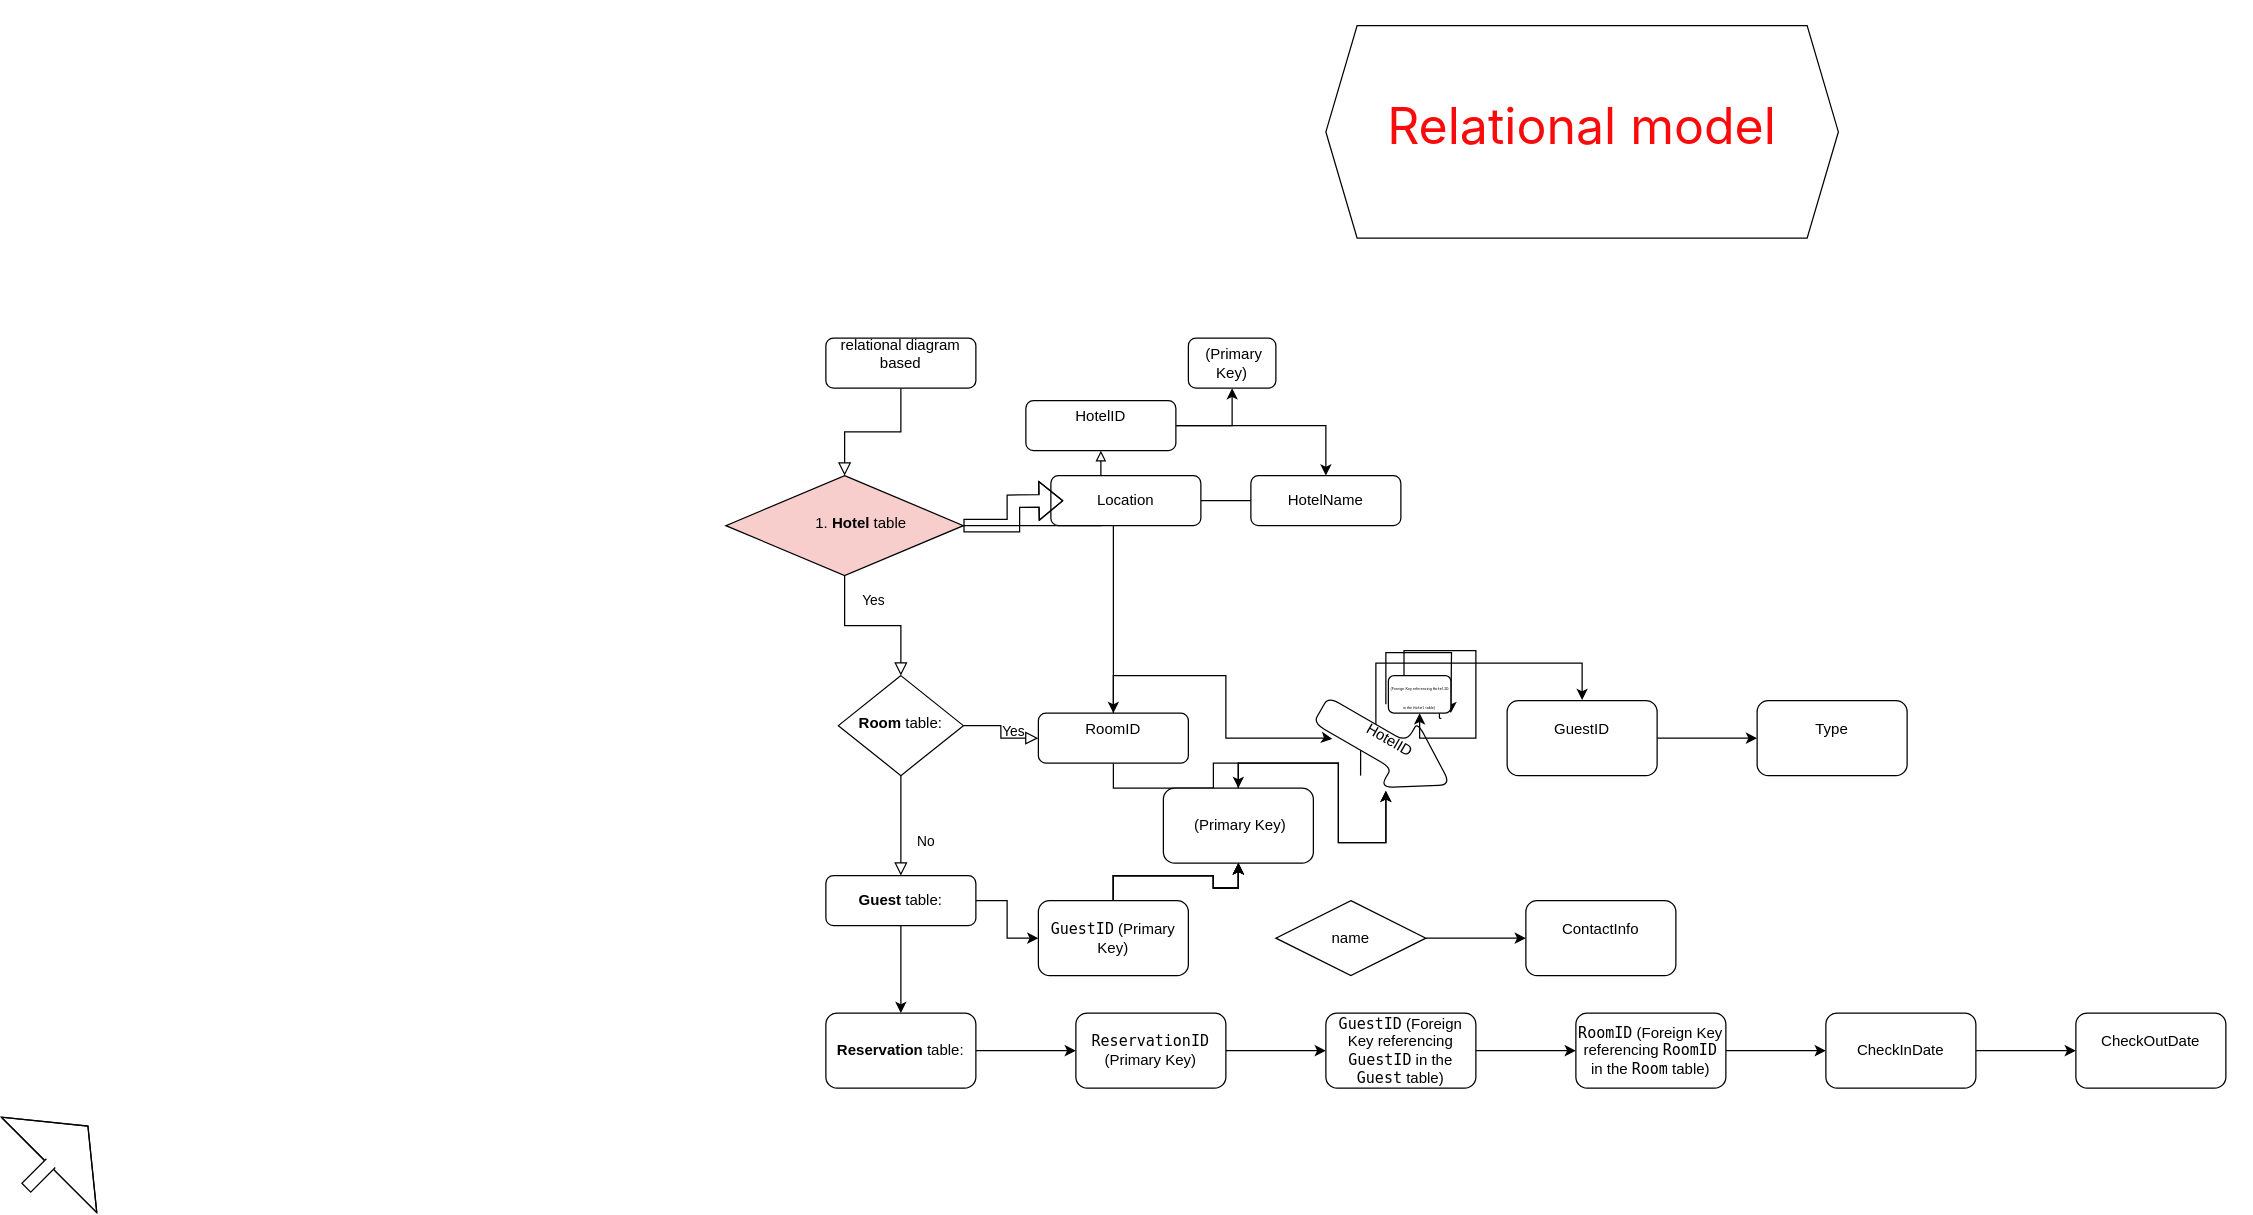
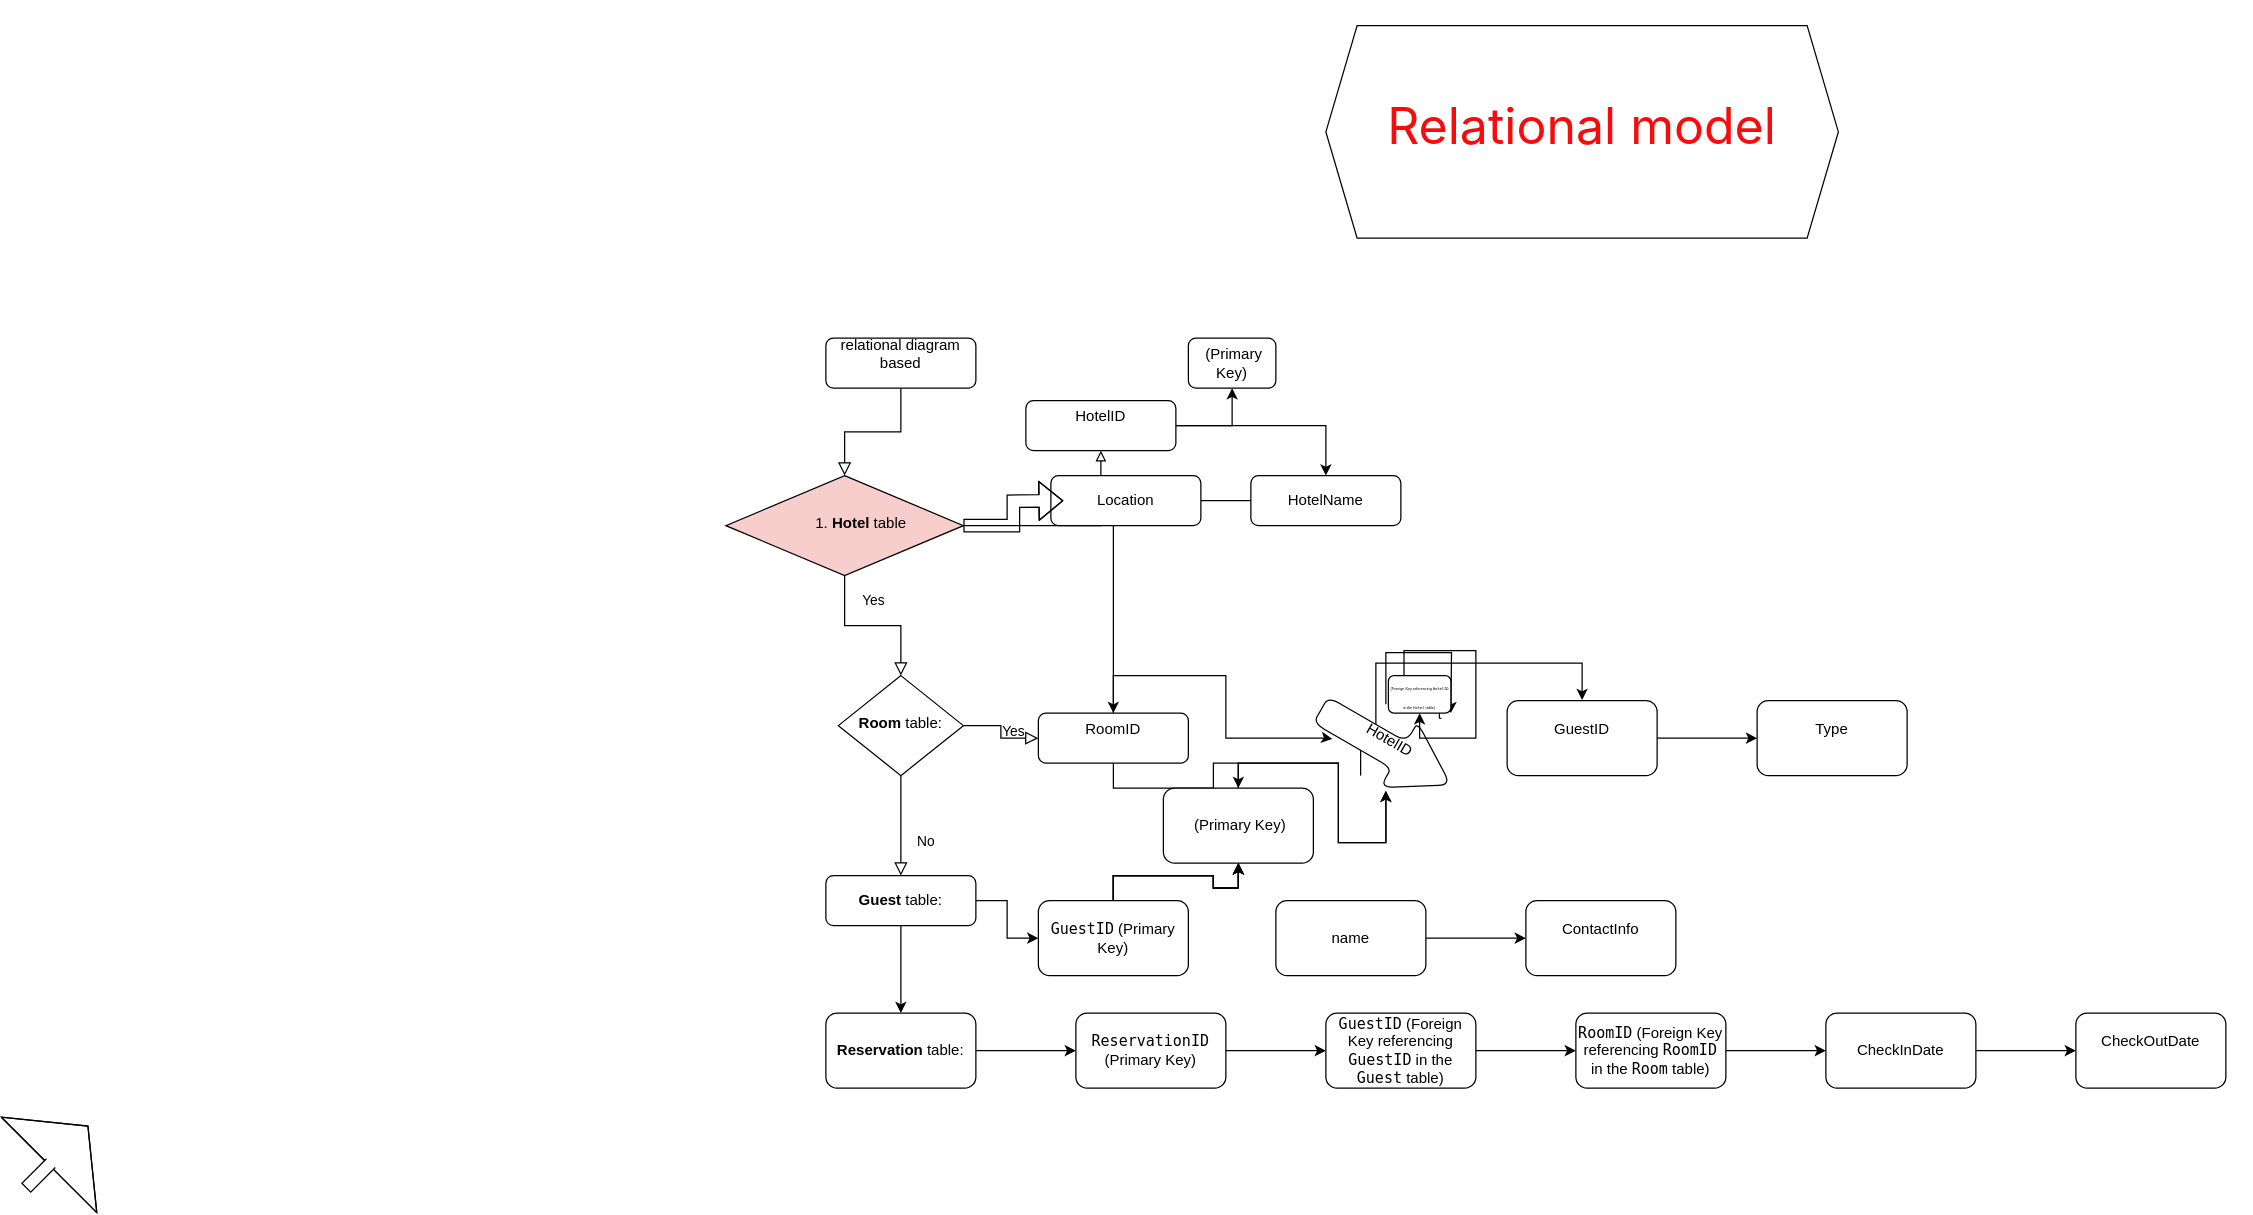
(1351, 938) -> (1351, 938)
